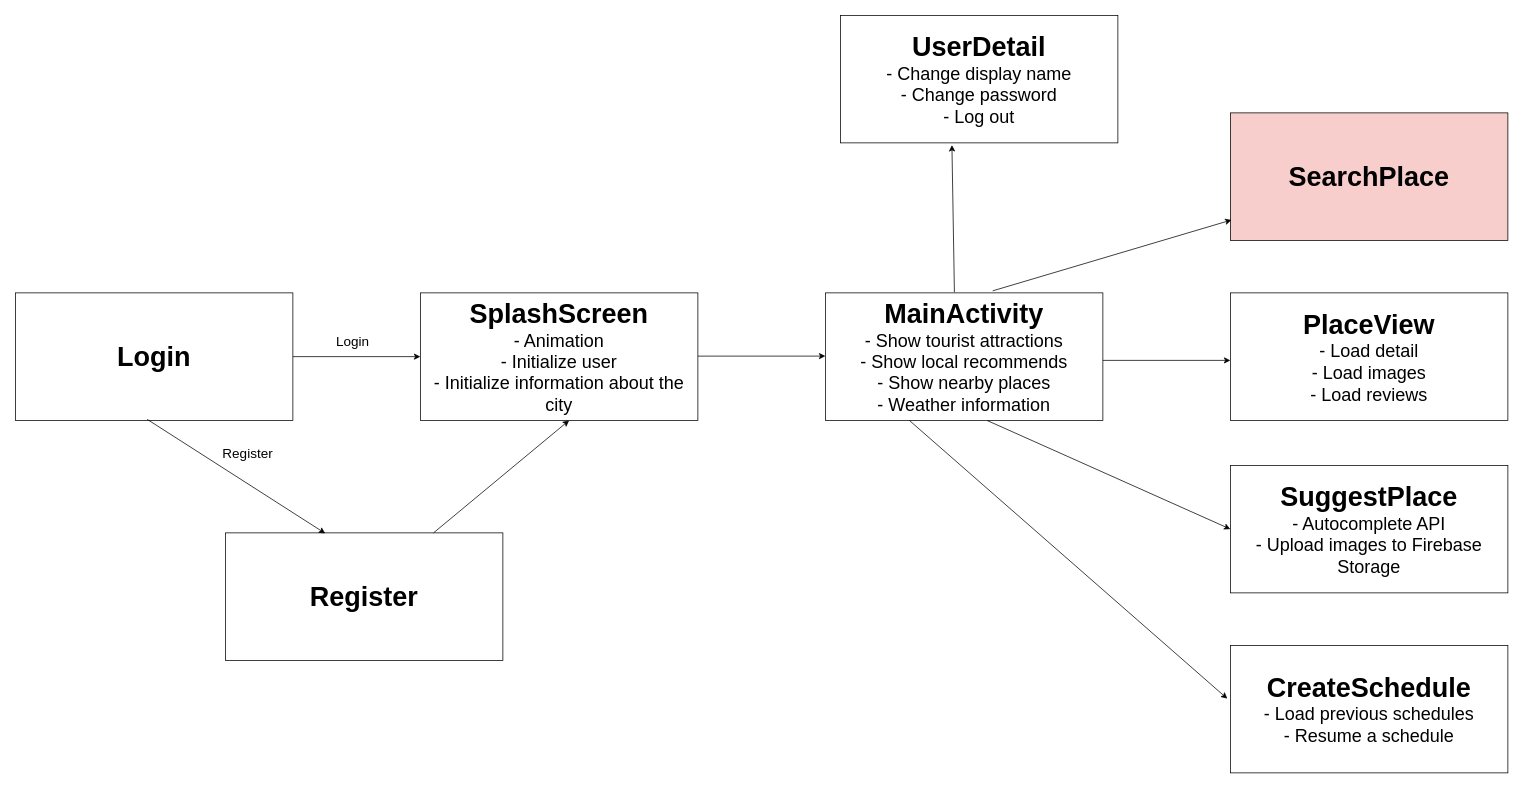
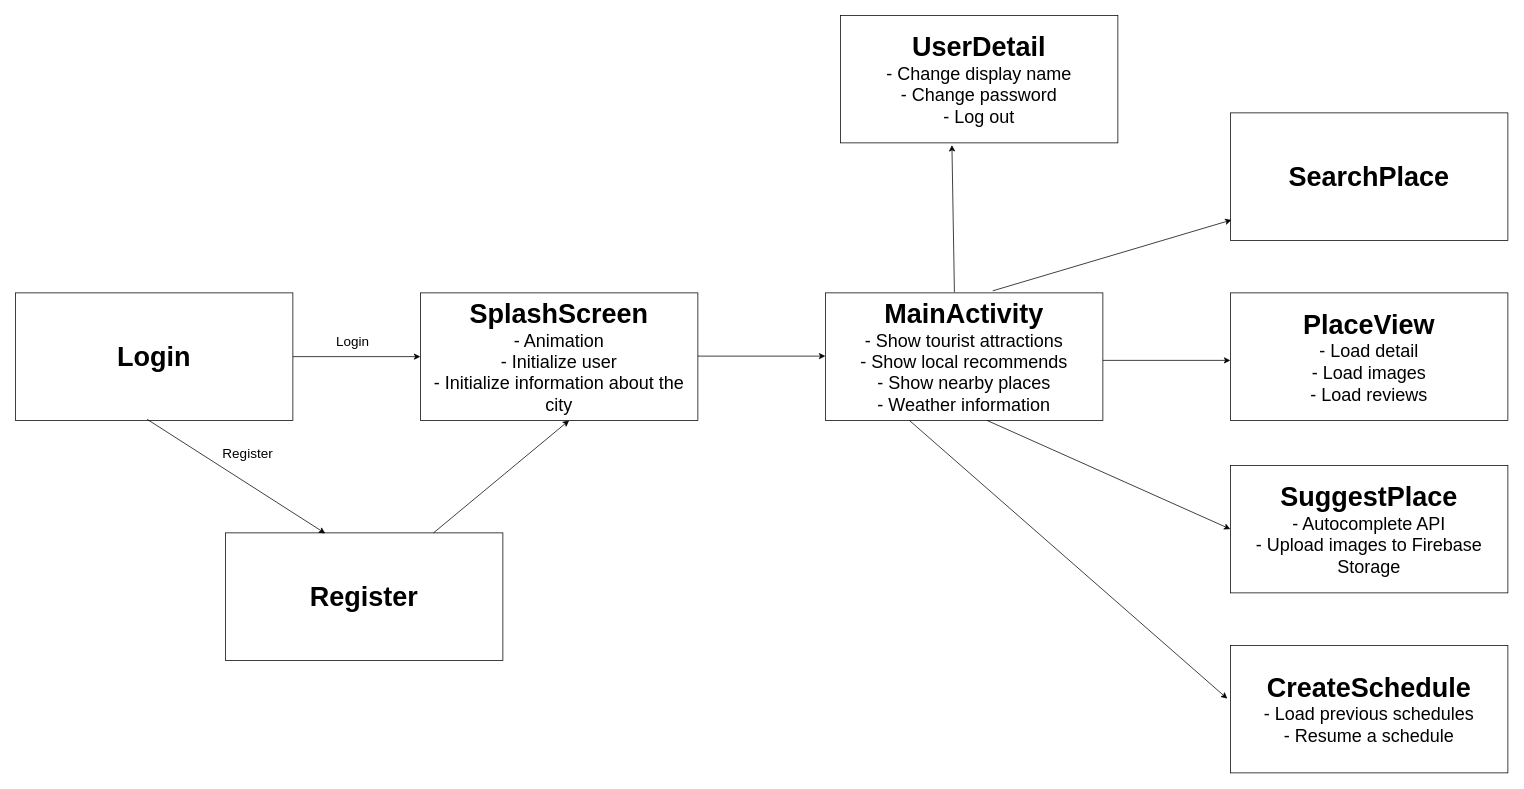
(1369, 177) -> (1369, 177)
